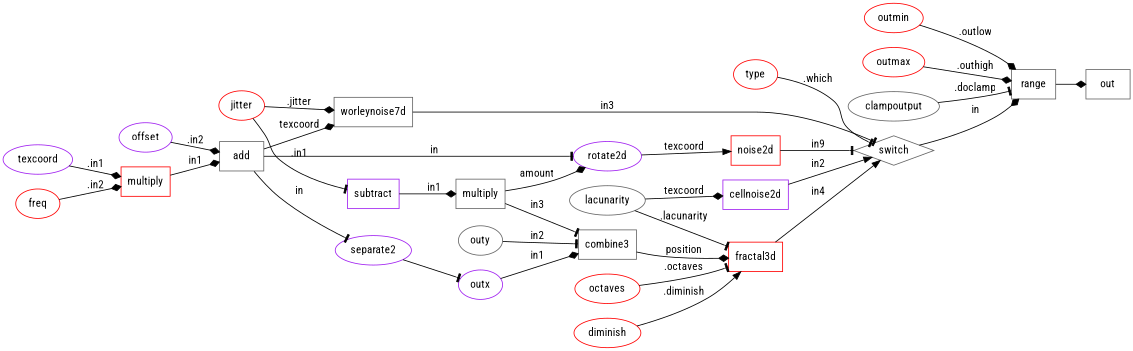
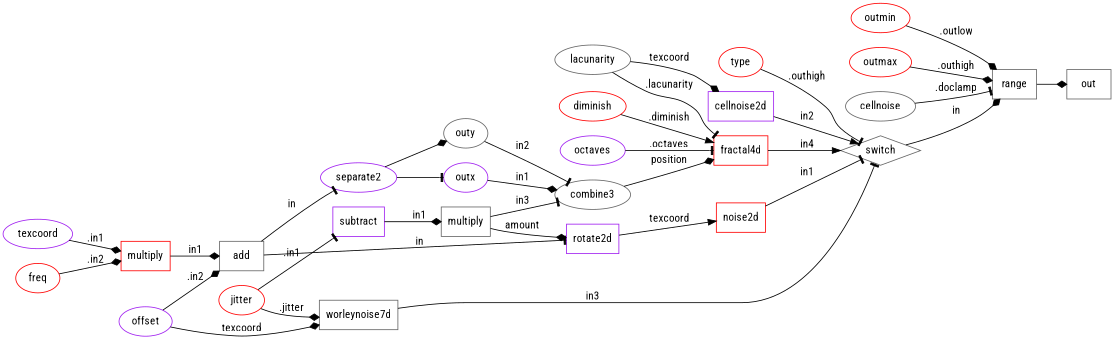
(818, 79) -> (807, 76)
(894, 106) -> (881, 106)
(294, 139) -> (240, 336)
(818, 144) -> (807, 172)
none -> (411, 156)
(607, 156) -> (593, 239)
(607, 245) -> (593, 195)
(756, 257) -> (741, 151)
(607, 289) -> (593, 151)
